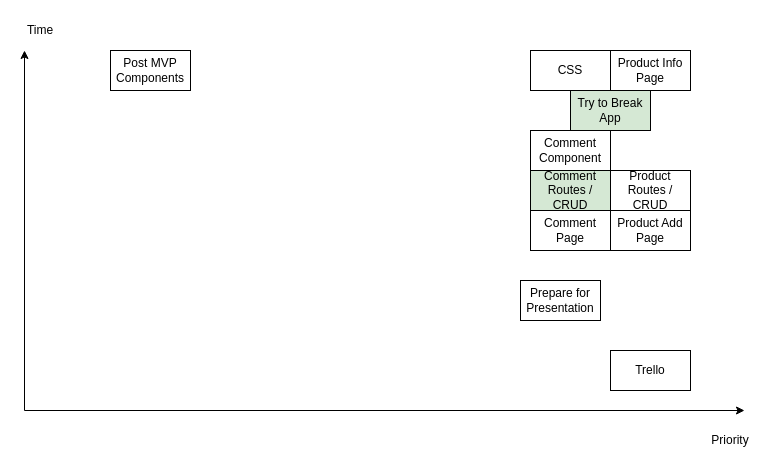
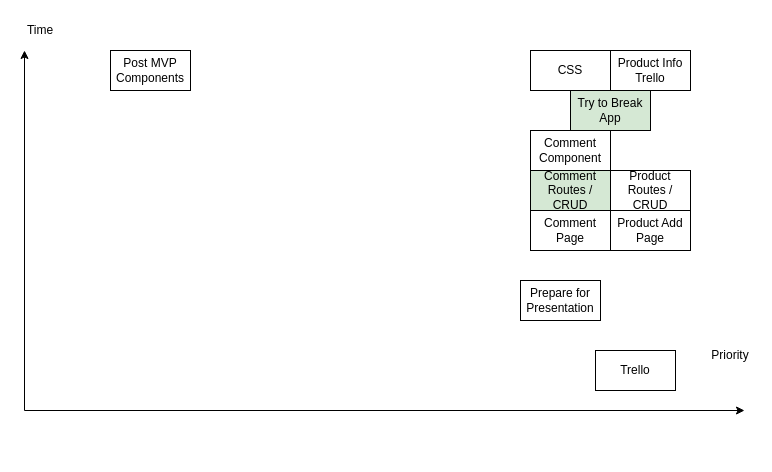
(651, 71) -> (651, 71)
(651, 371) -> (636, 371)
(731, 441) -> (731, 356)
